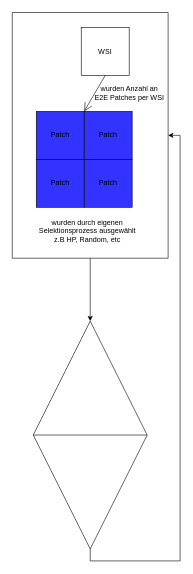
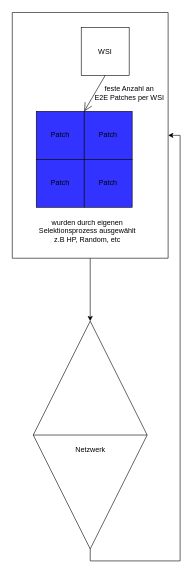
(130, 93) -> (130, 93)
none -> (90, 450)
